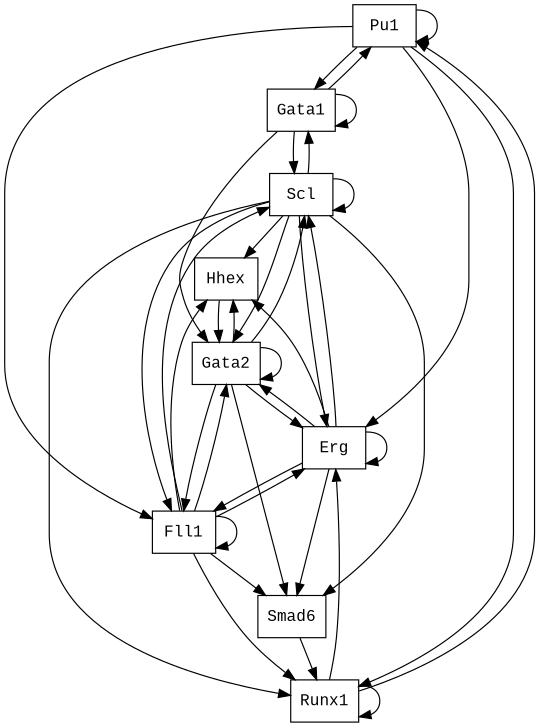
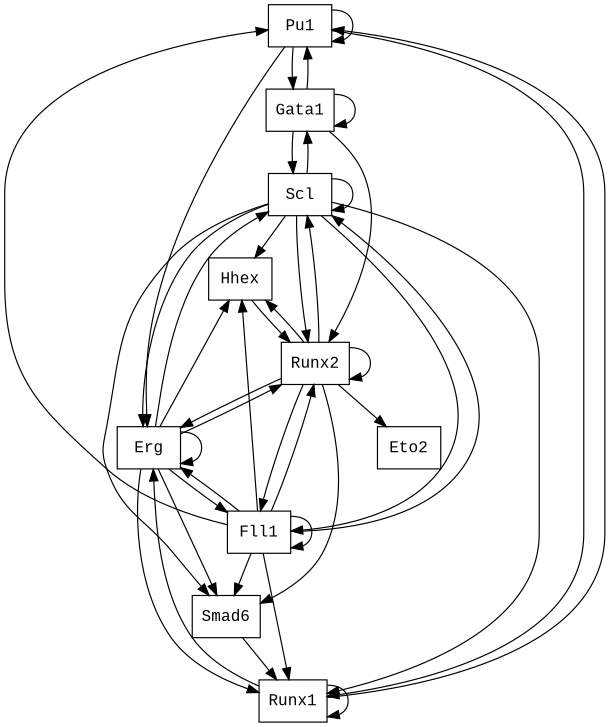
(9, 175) -> (5, 254)
(226, 363) -> (315, 363)
none -> (409, 448)
none -> (153, 601)
